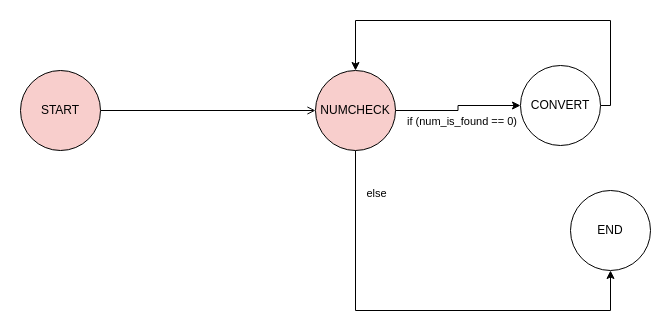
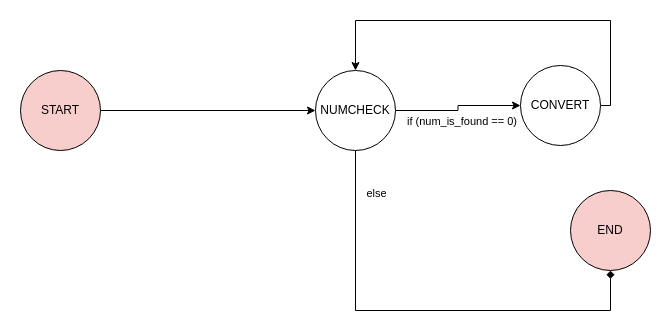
(309, 111) -> (307, 111)
(356, 111) -> (356, 111)
(611, 231) -> (611, 231)
(611, 278) -> (611, 279)
